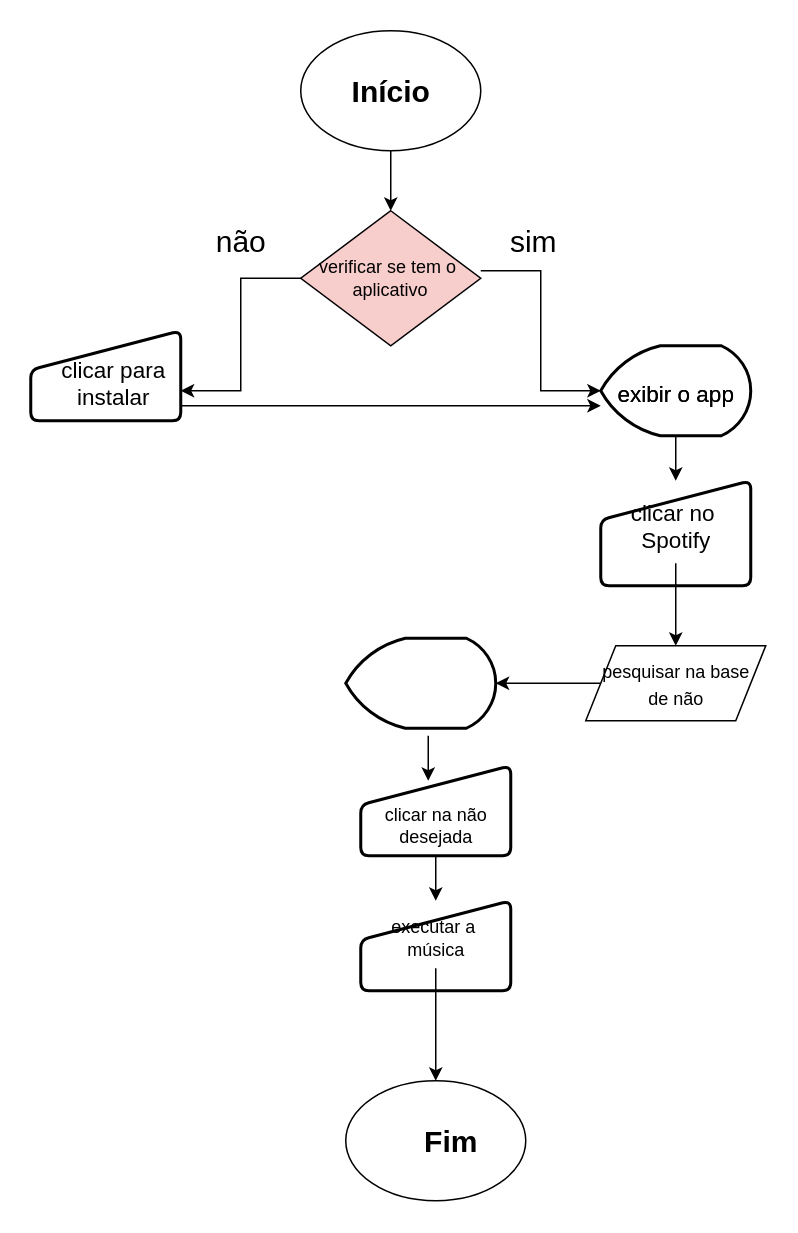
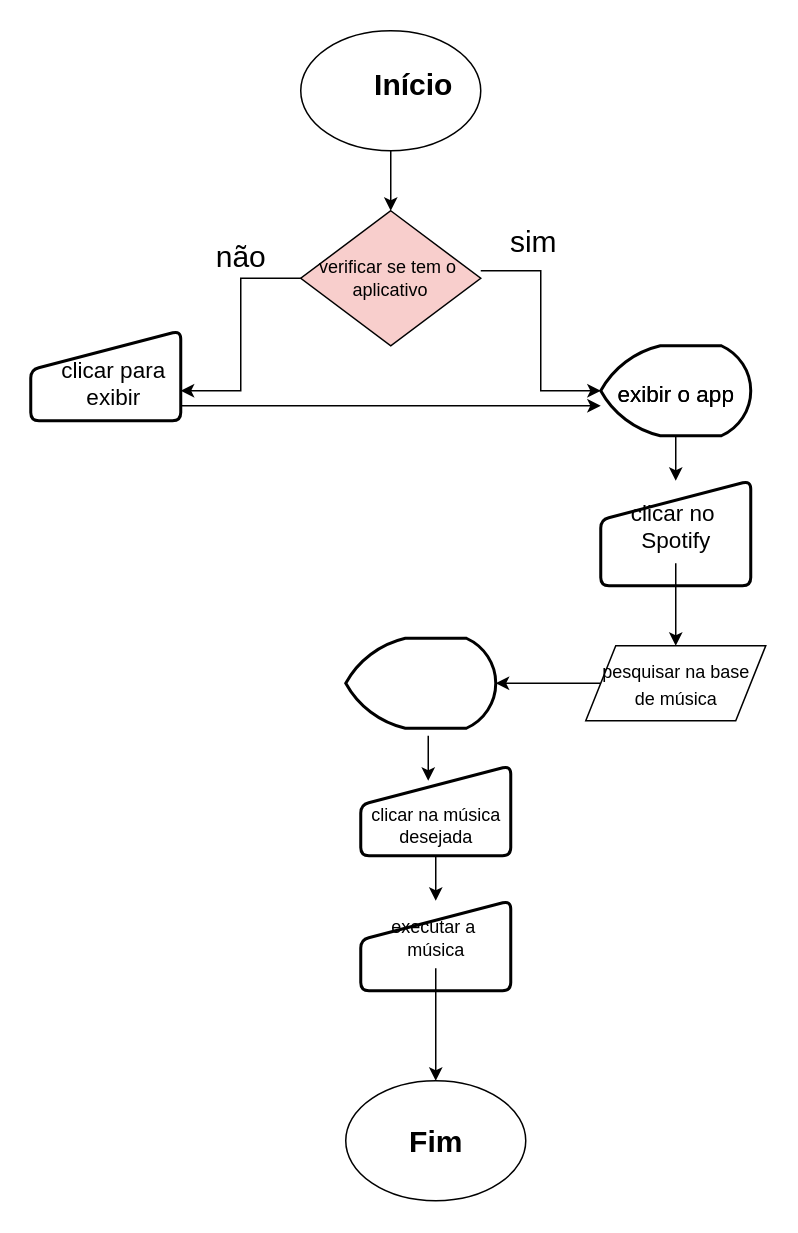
(391, 91) -> (413, 83)
(241, 241) -> (241, 256)
(114, 383) -> (114, 383)
(677, 683) -> (677, 683)
(437, 826) -> (437, 826)
(451, 1141) -> (436, 1141)
